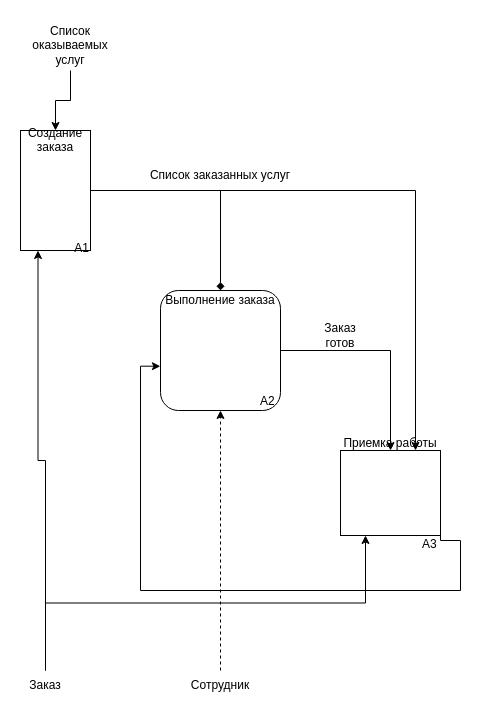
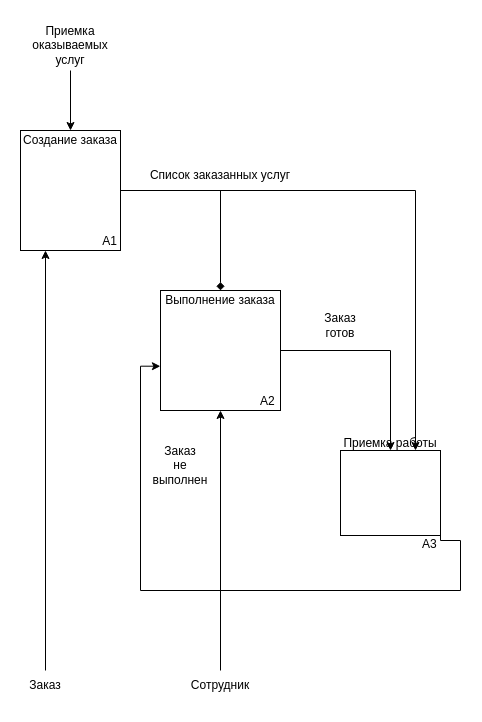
(71, 46) -> (71, 46)
(56, 191) -> (71, 191)
(341, 336) -> (341, 326)
(221, 351) -> (221, 351)
none -> (181, 466)
(221, 543) -> (221, 543)
(237, 603) -> none
